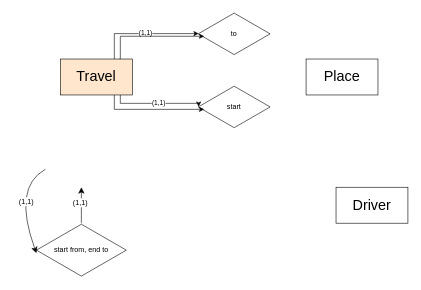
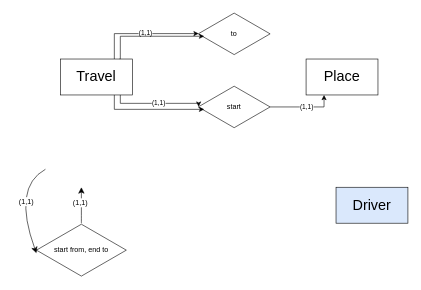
(96, 77) -> (96, 77)
none -> (314, 107)
(372, 206) -> (372, 206)
